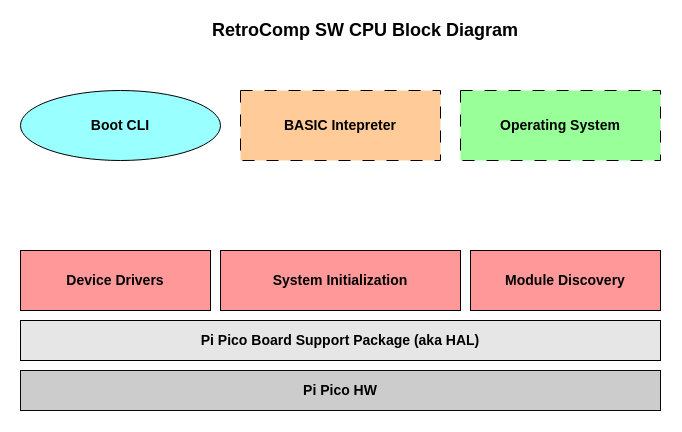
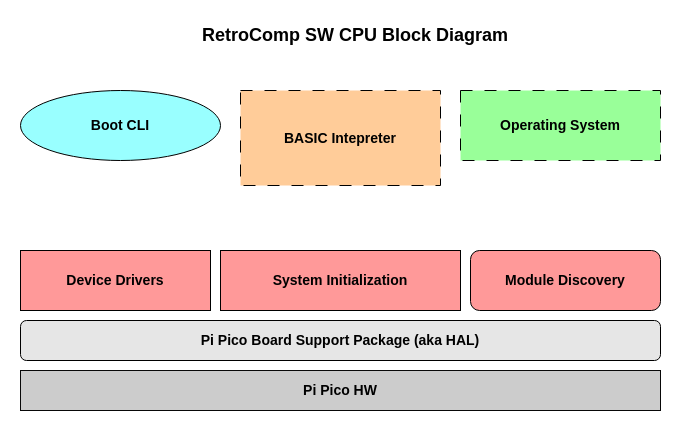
(366, 31) -> (356, 36)
(341, 126) -> (341, 138)
(566, 281) -> (566, 281)
(341, 341) -> (341, 341)
